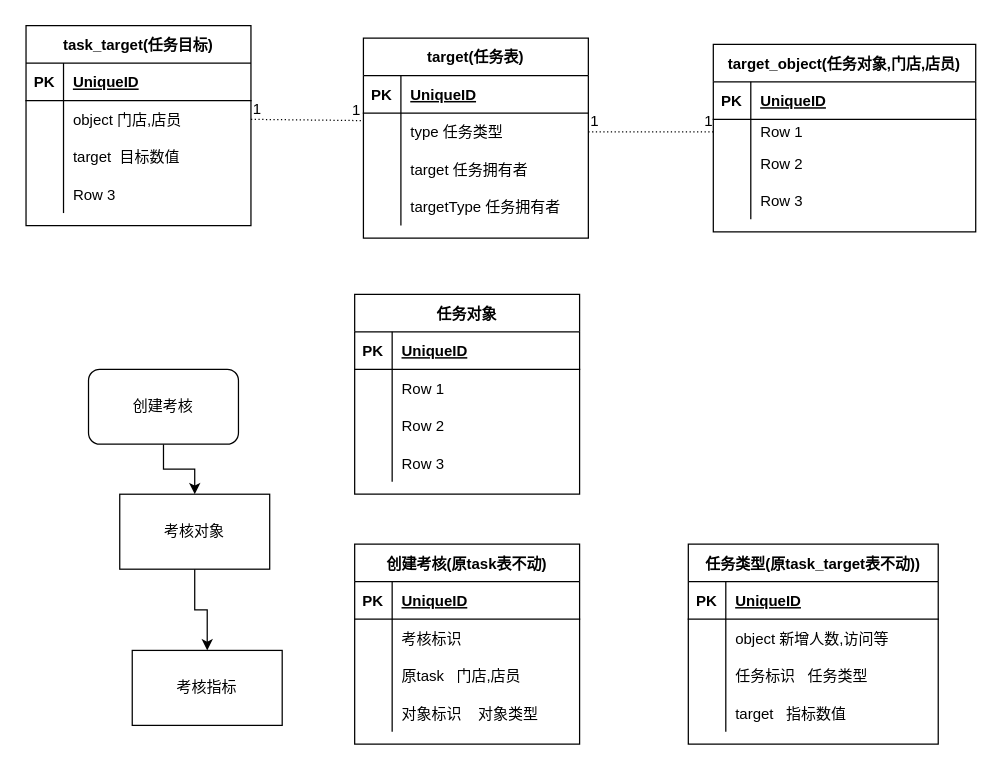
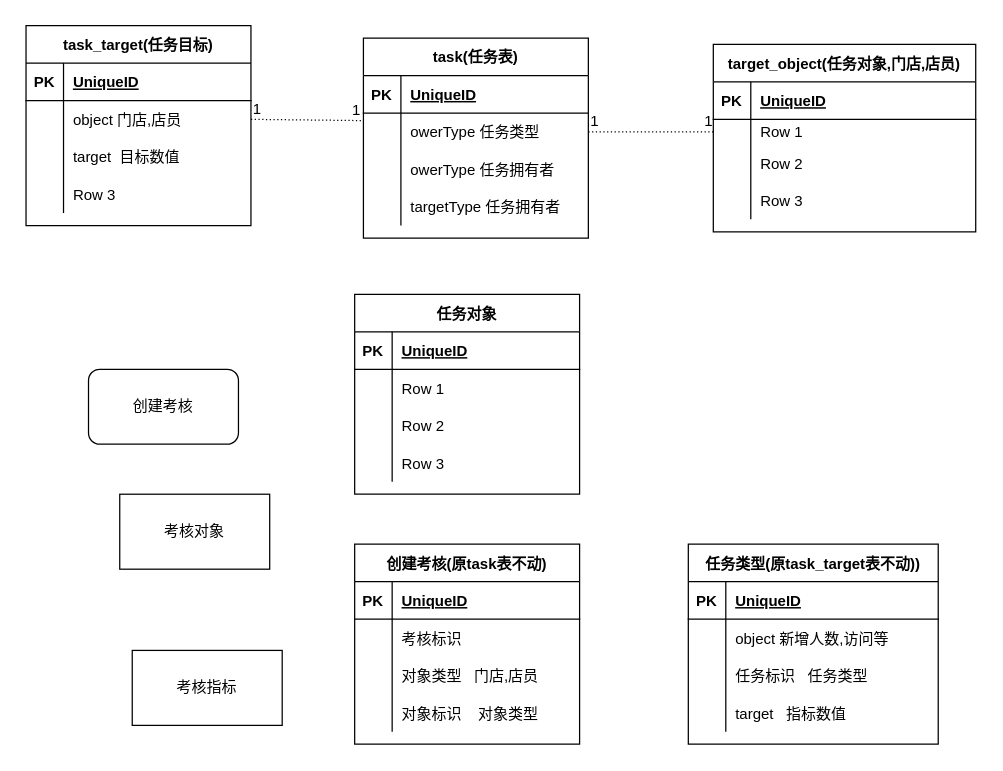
(475, 58) -> (475, 58)
(459, 133) -> (476, 133)
(475, 170) -> (483, 170)
(174, 469) -> none
(196, 610) -> none
(468, 676) -> (474, 676)
